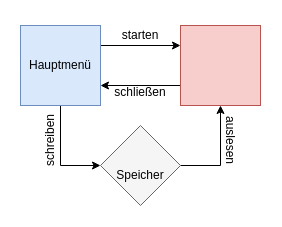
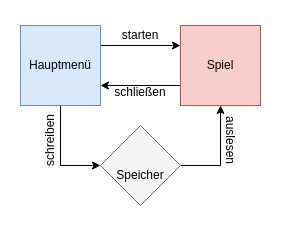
none -> (221, 66)
